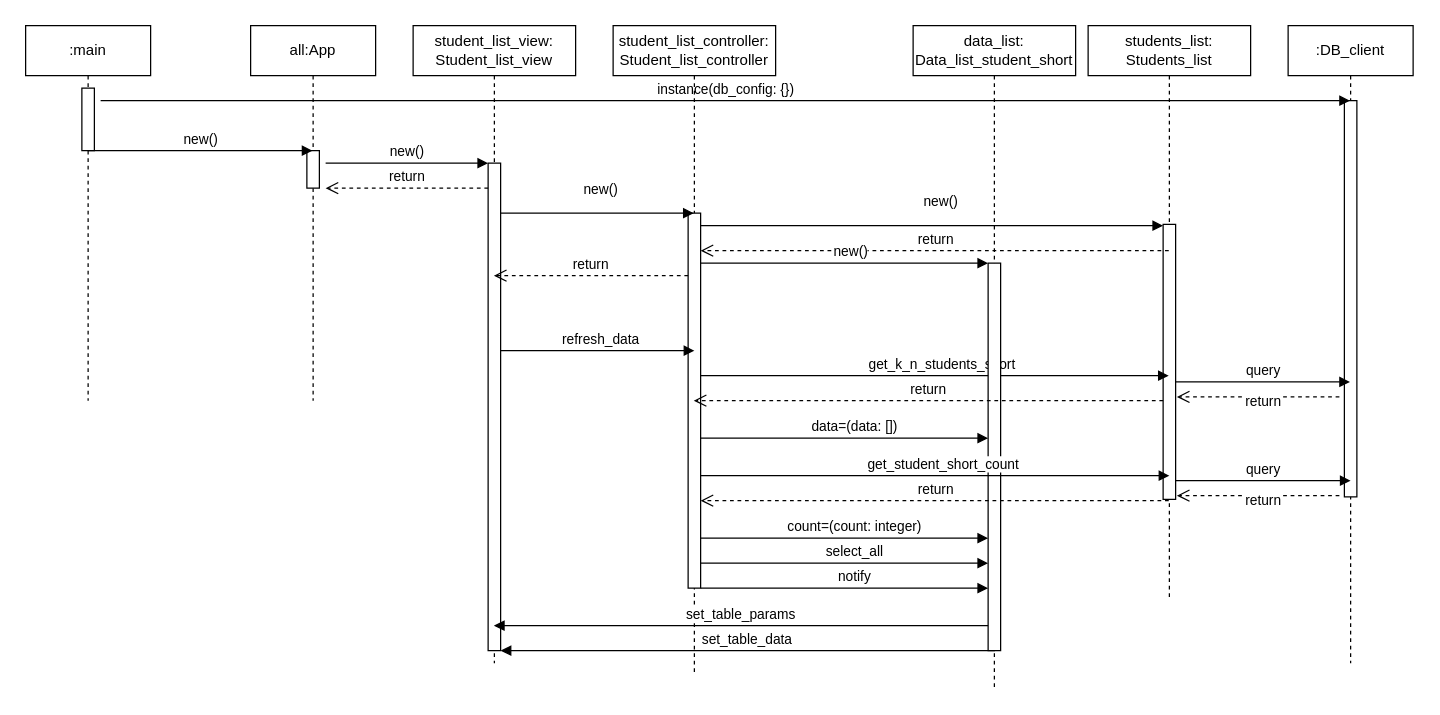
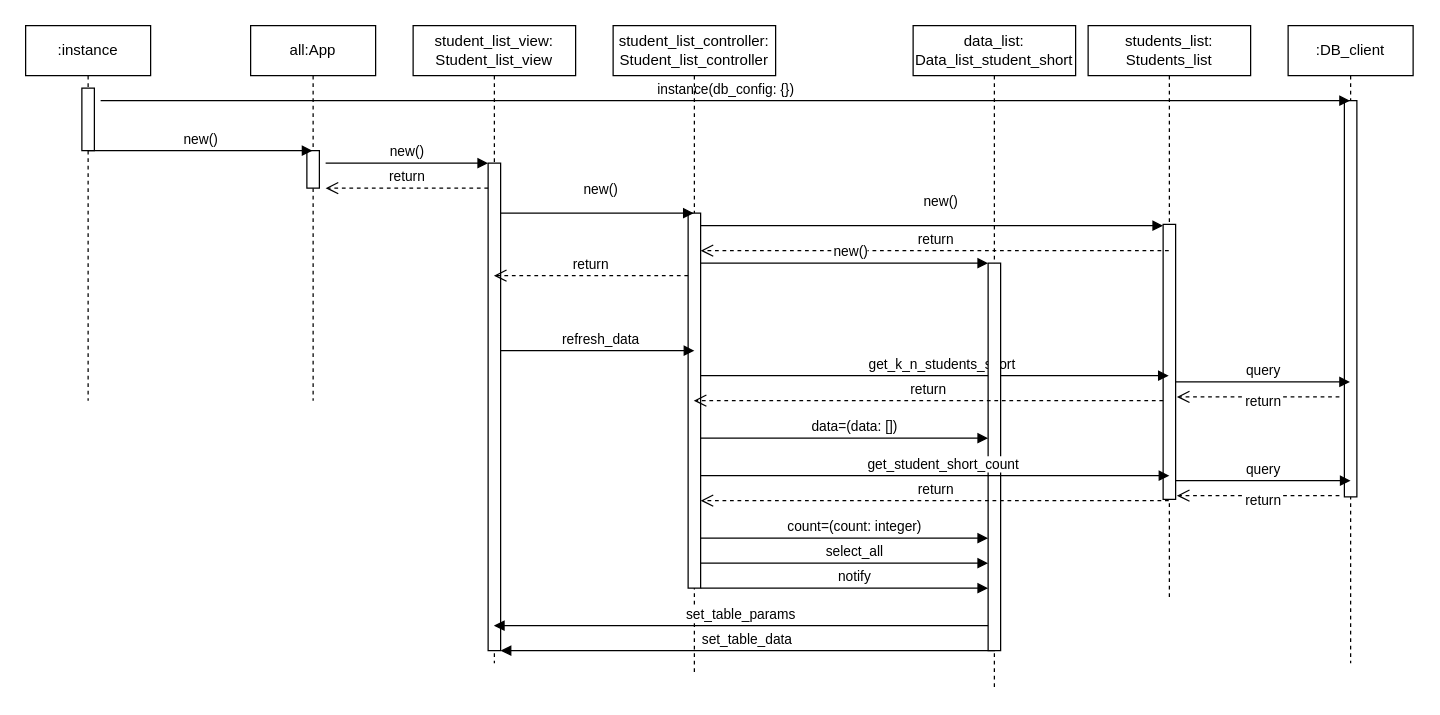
(88, 51) -> (88, 51)
